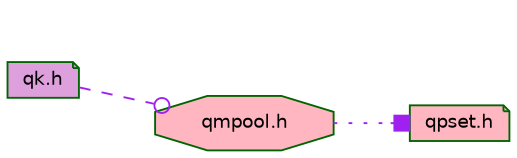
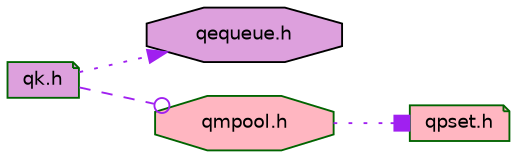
none -> (244, 35)
